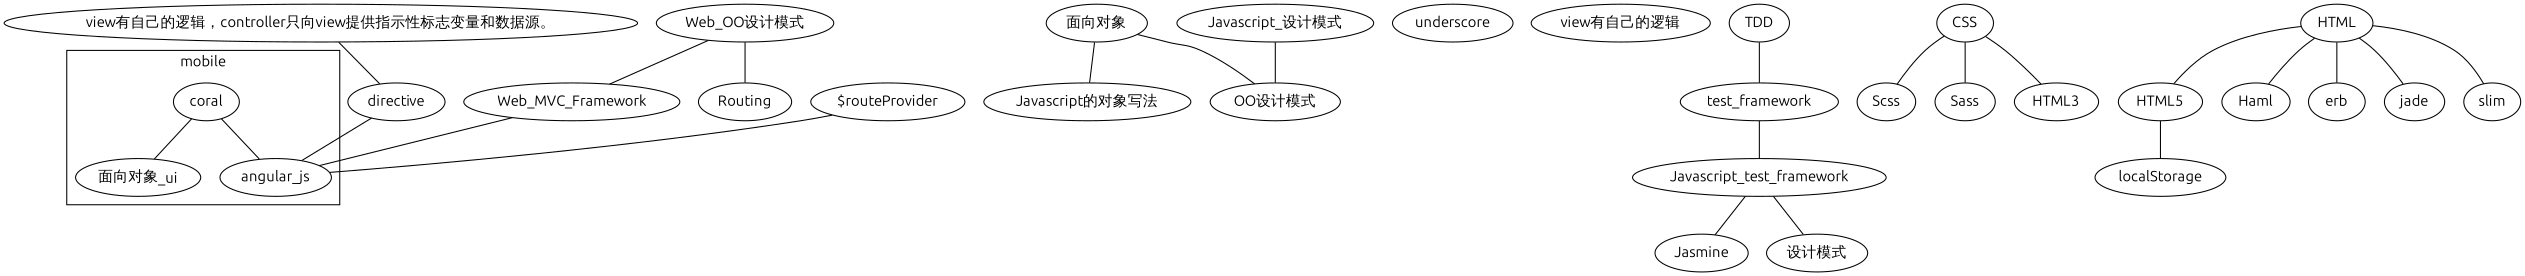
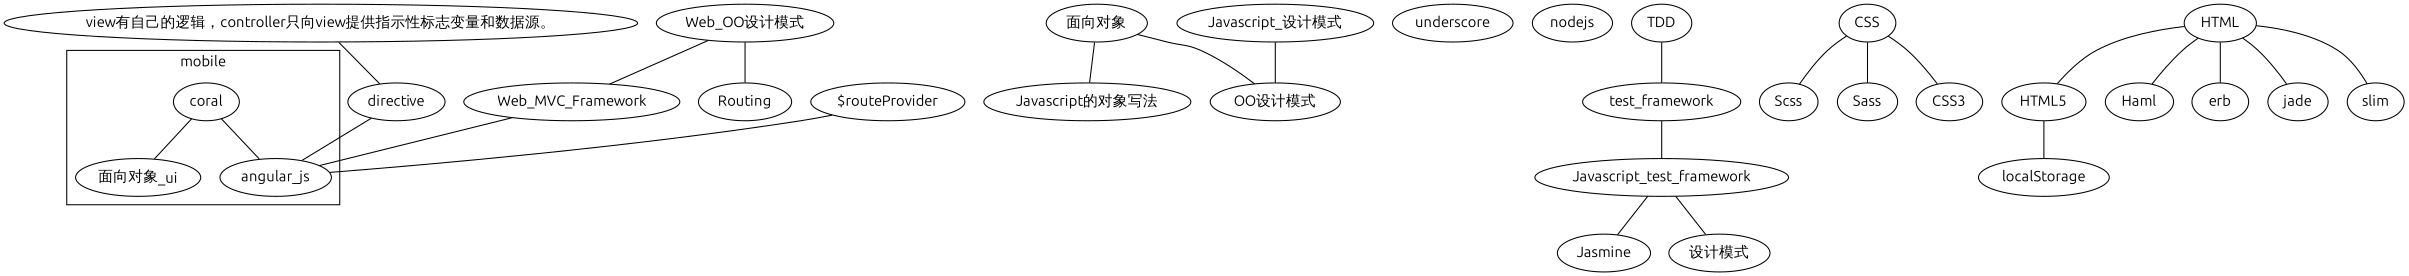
(1621, 23) -> (1572, 23)
(2057, 102) -> (1949, 102)
